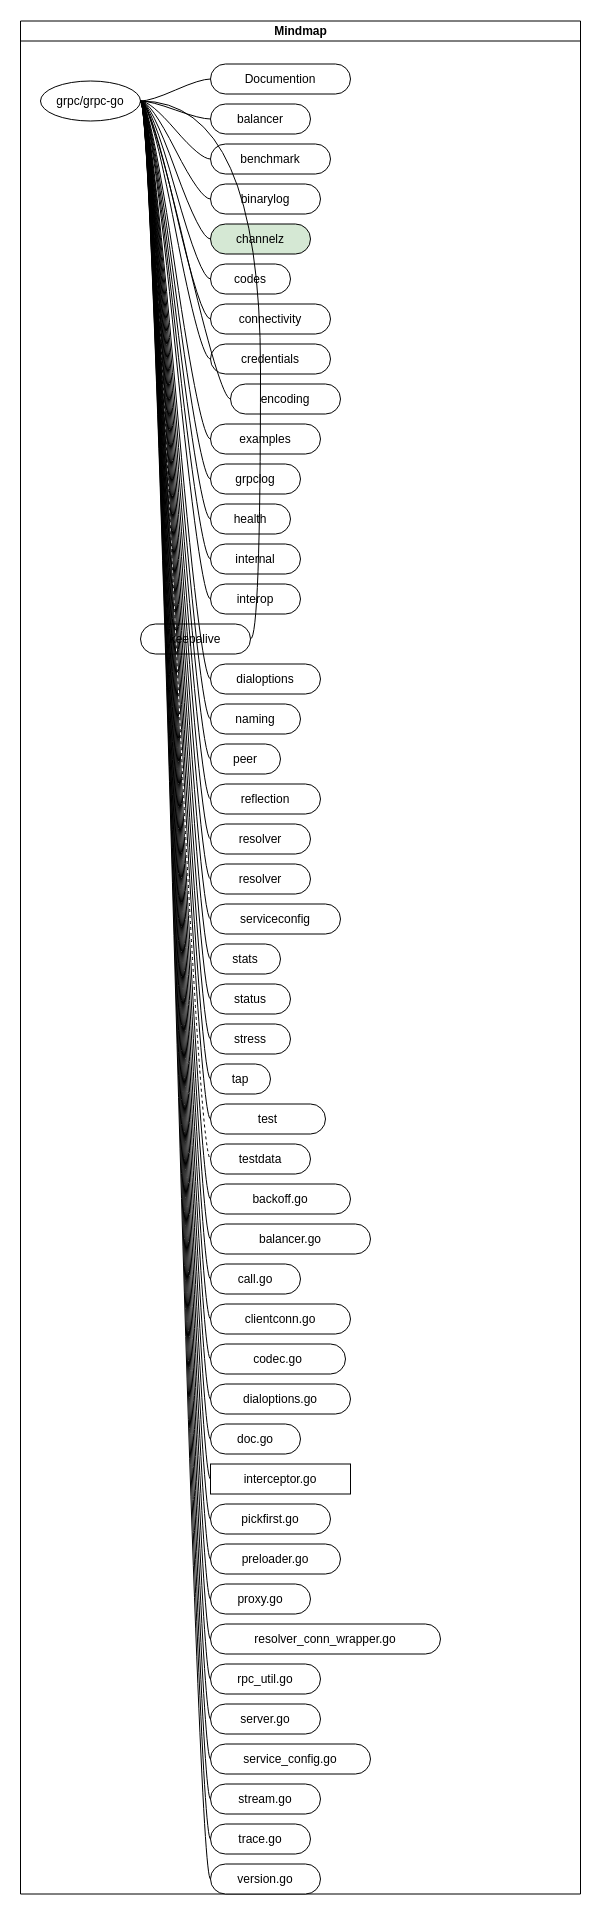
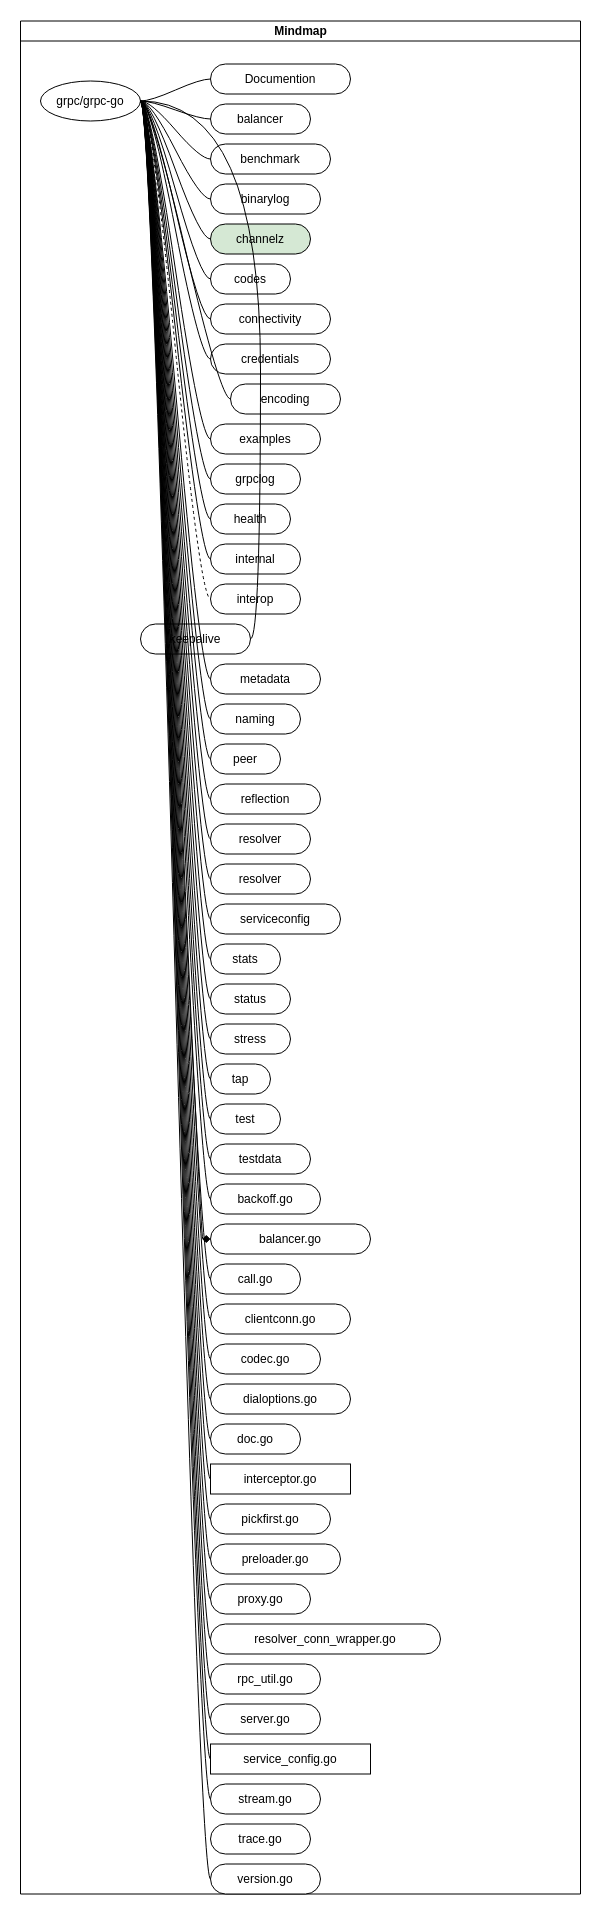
(186, 449) -> (186, 449)
(266, 680) -> (266, 680)
(200, 1070) -> (200, 1070)
(268, 1119) -> (246, 1119)
(200, 1153) -> (189, 962)
(281, 1199) -> (266, 1199)
(278, 1359) -> (266, 1359)
(291, 1759) -> (291, 1759)
(205, 1796) -> none
